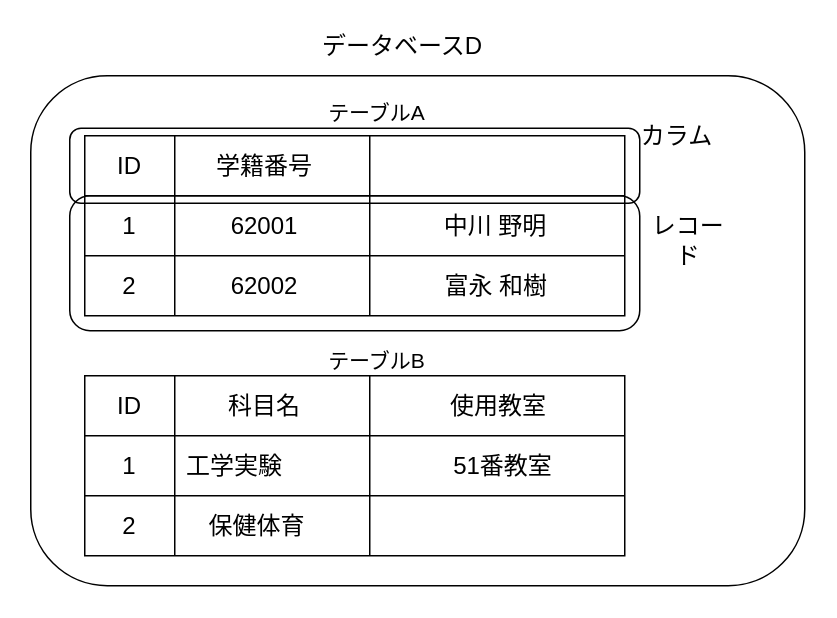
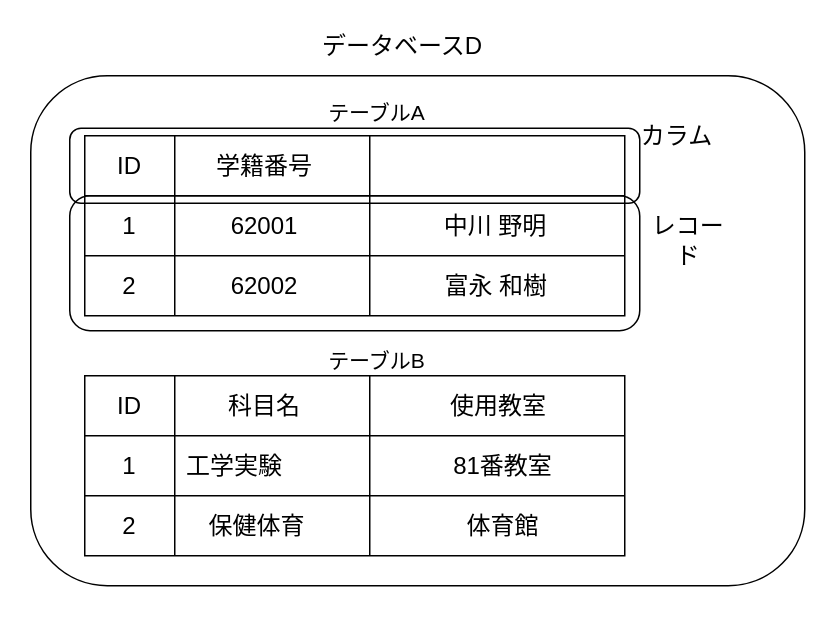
(503, 466) -> (503, 466)
none -> (503, 526)
